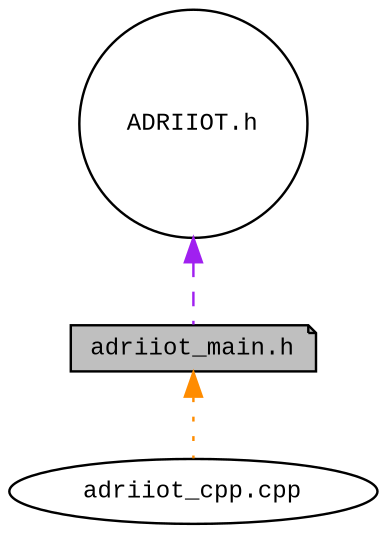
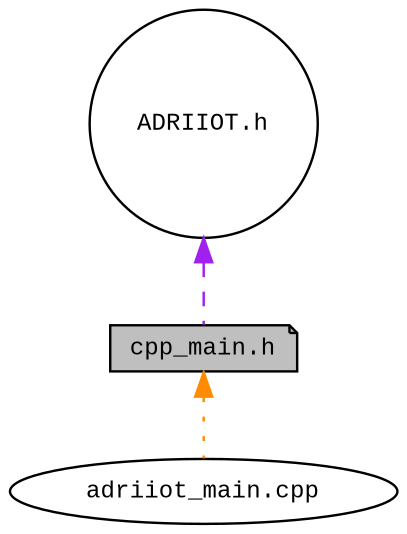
(193, 348) -> (204, 348)
(193, 491) -> (204, 491)
